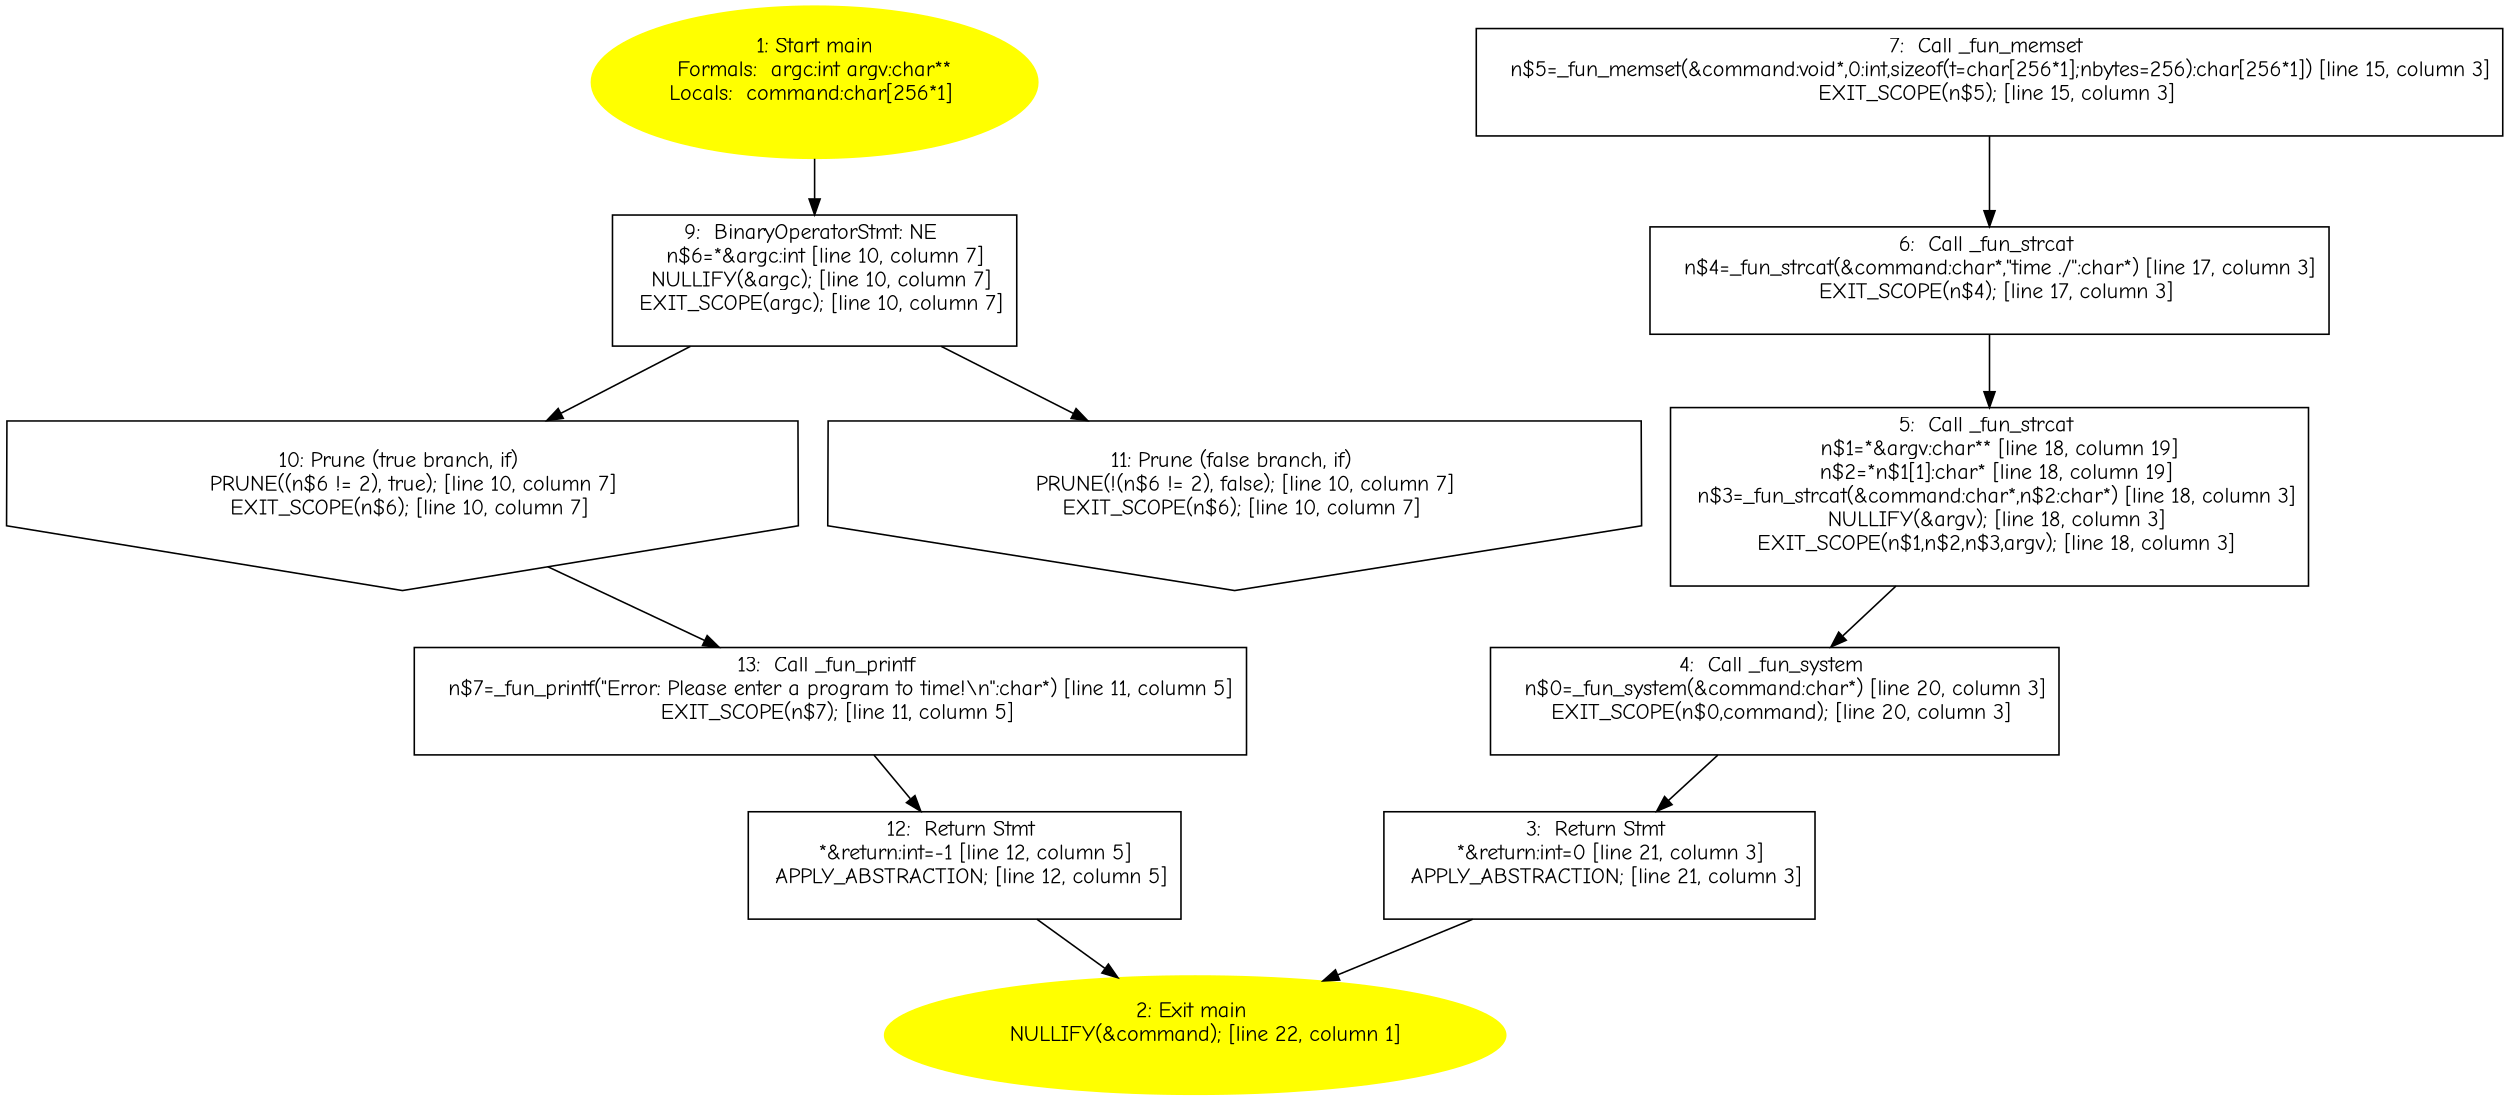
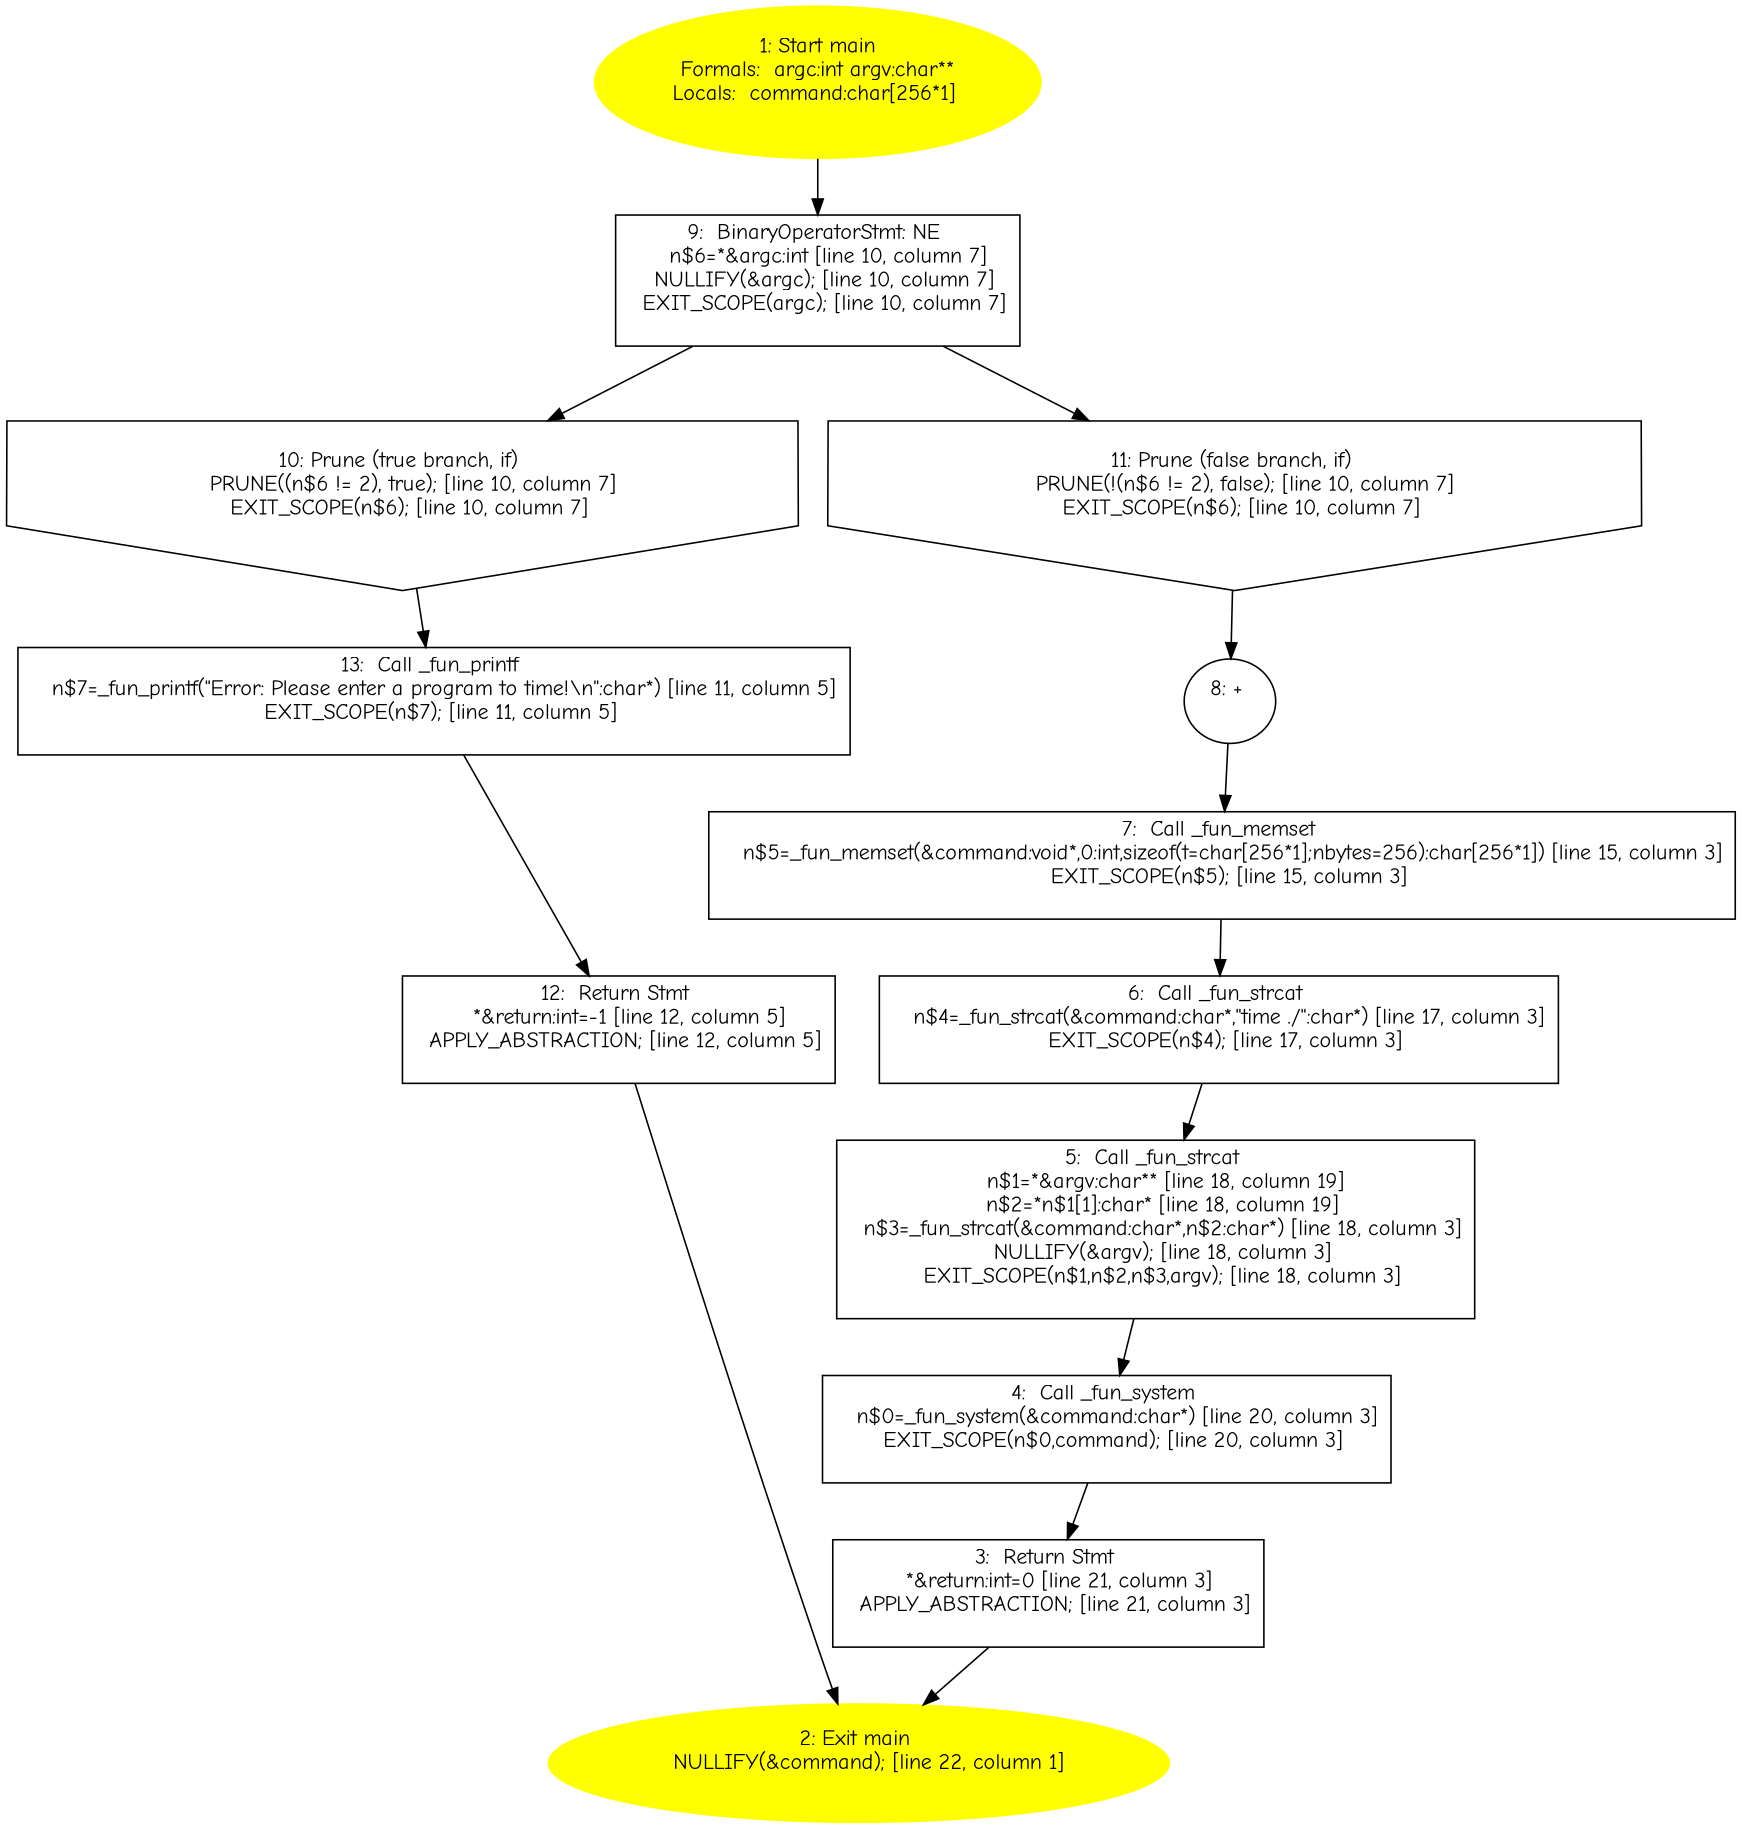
none -> (1230, 701)
